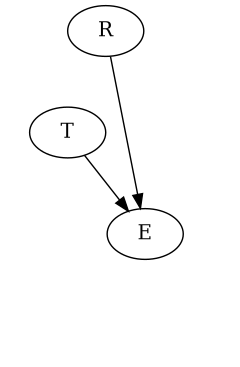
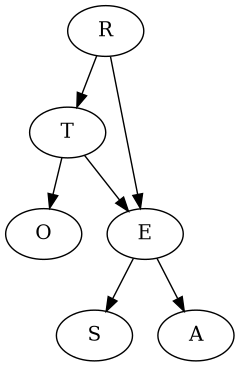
none -> (89, 75)
none -> (44, 234)
none -> (94, 336)
none -> (196, 336)
